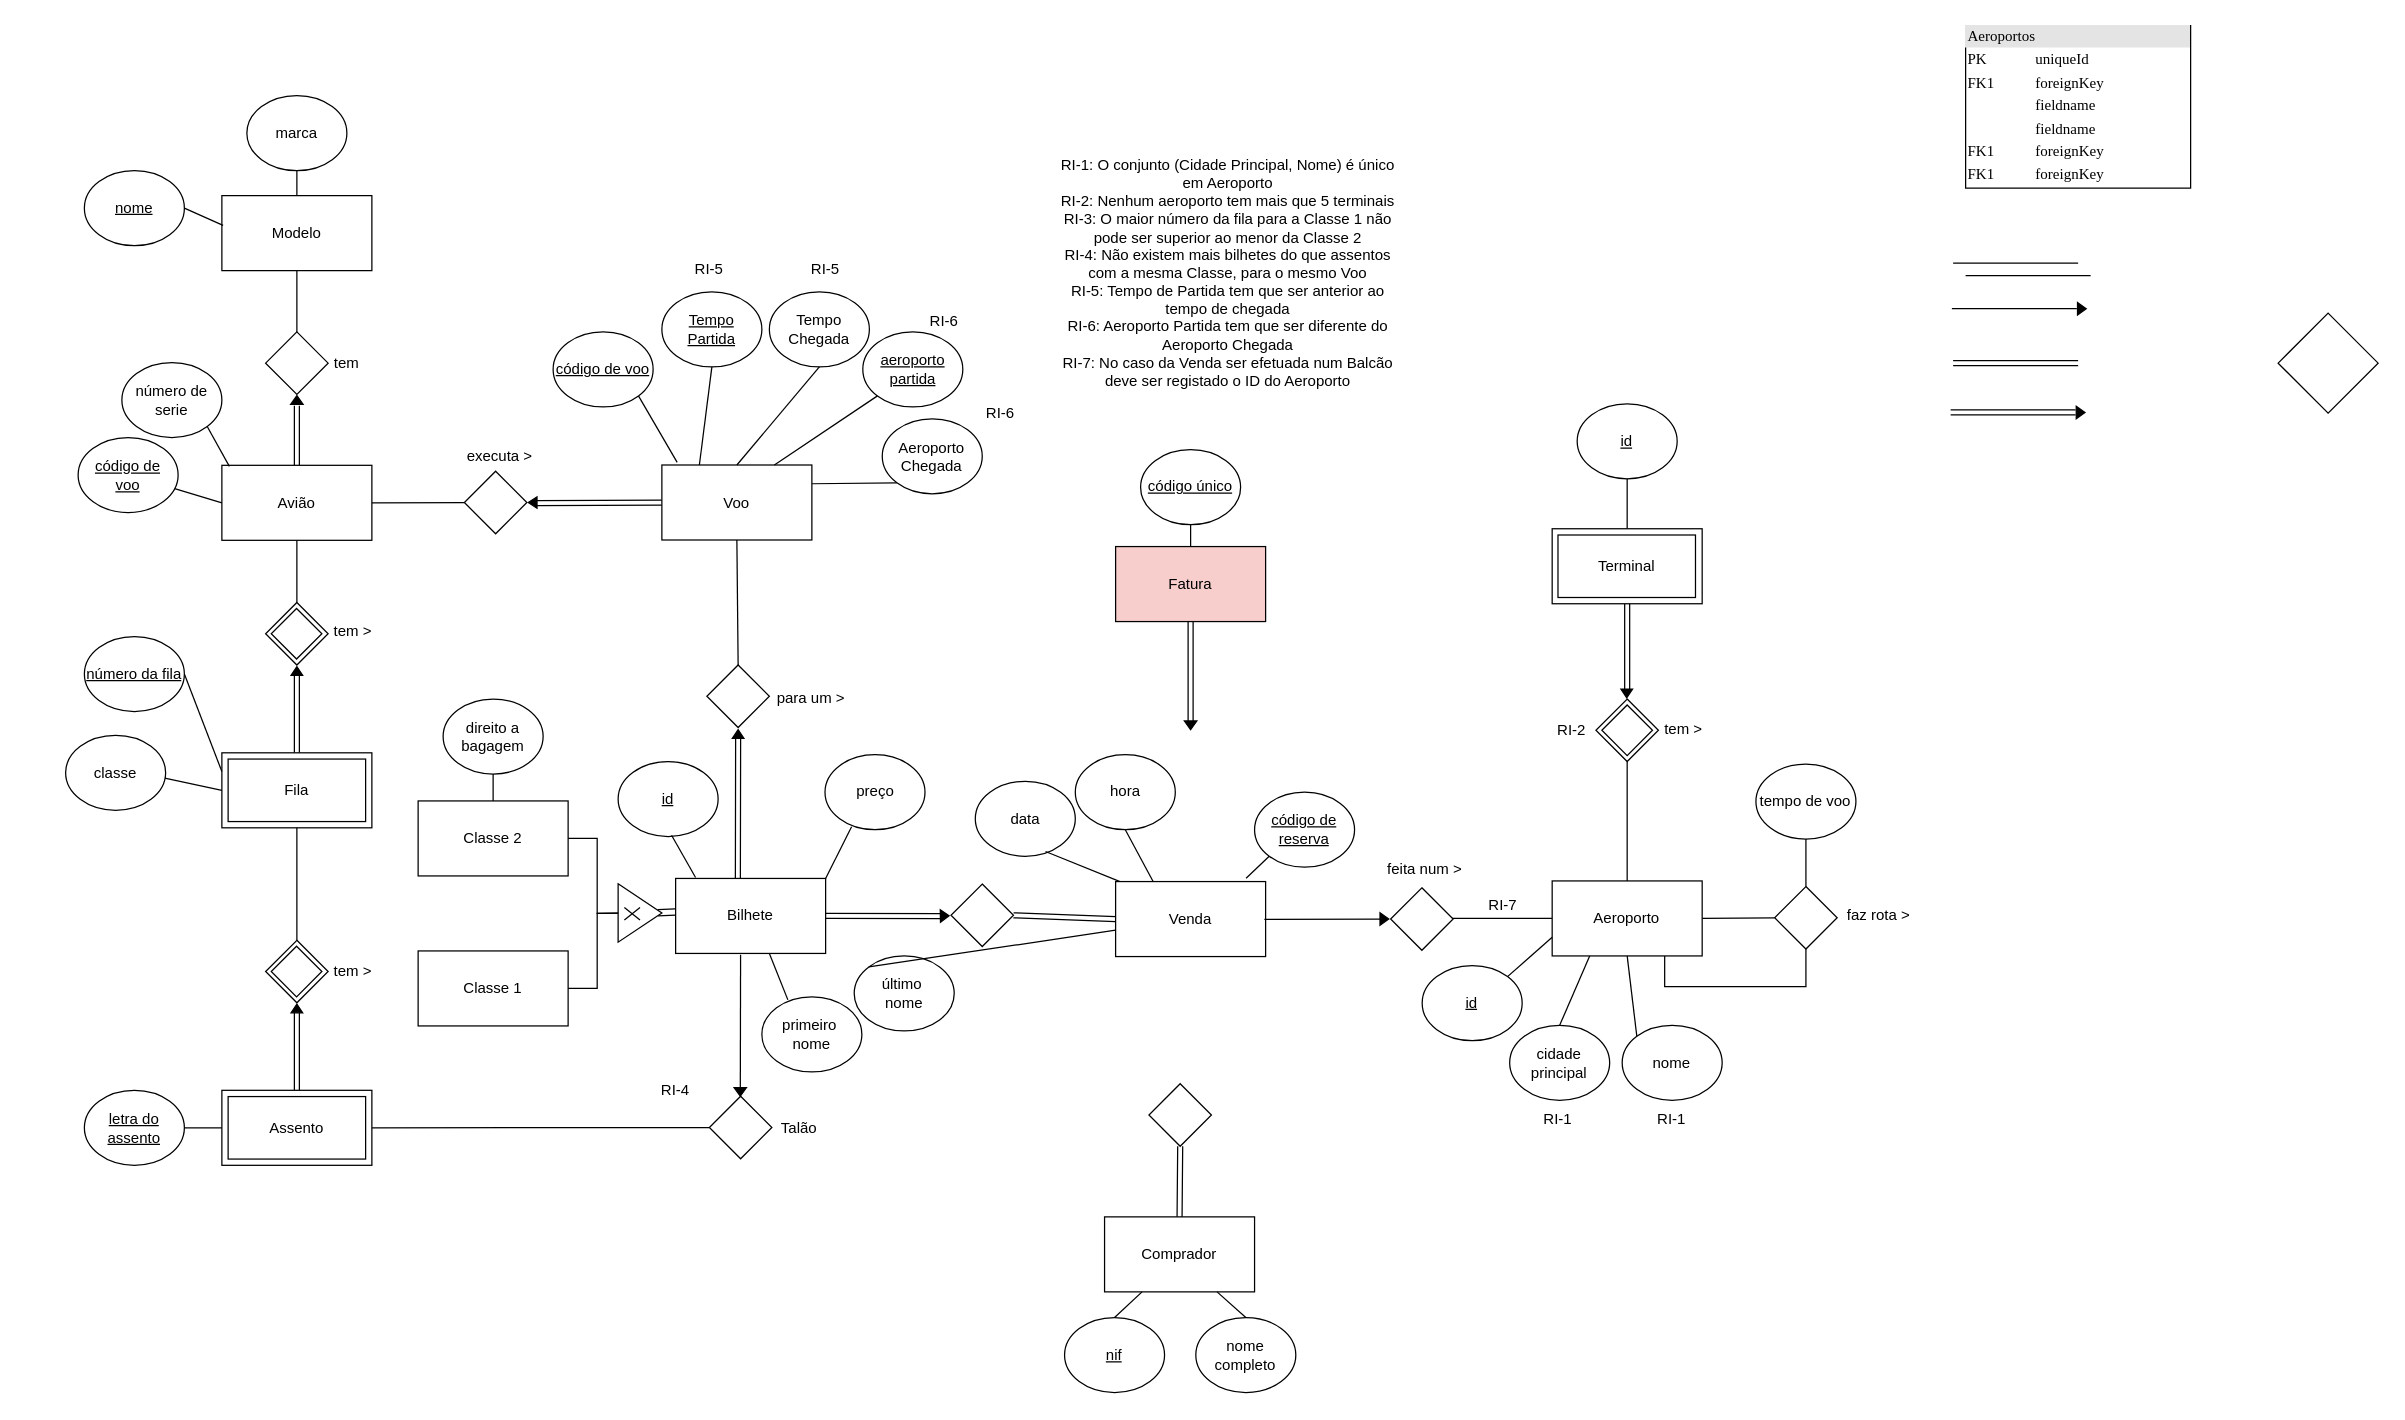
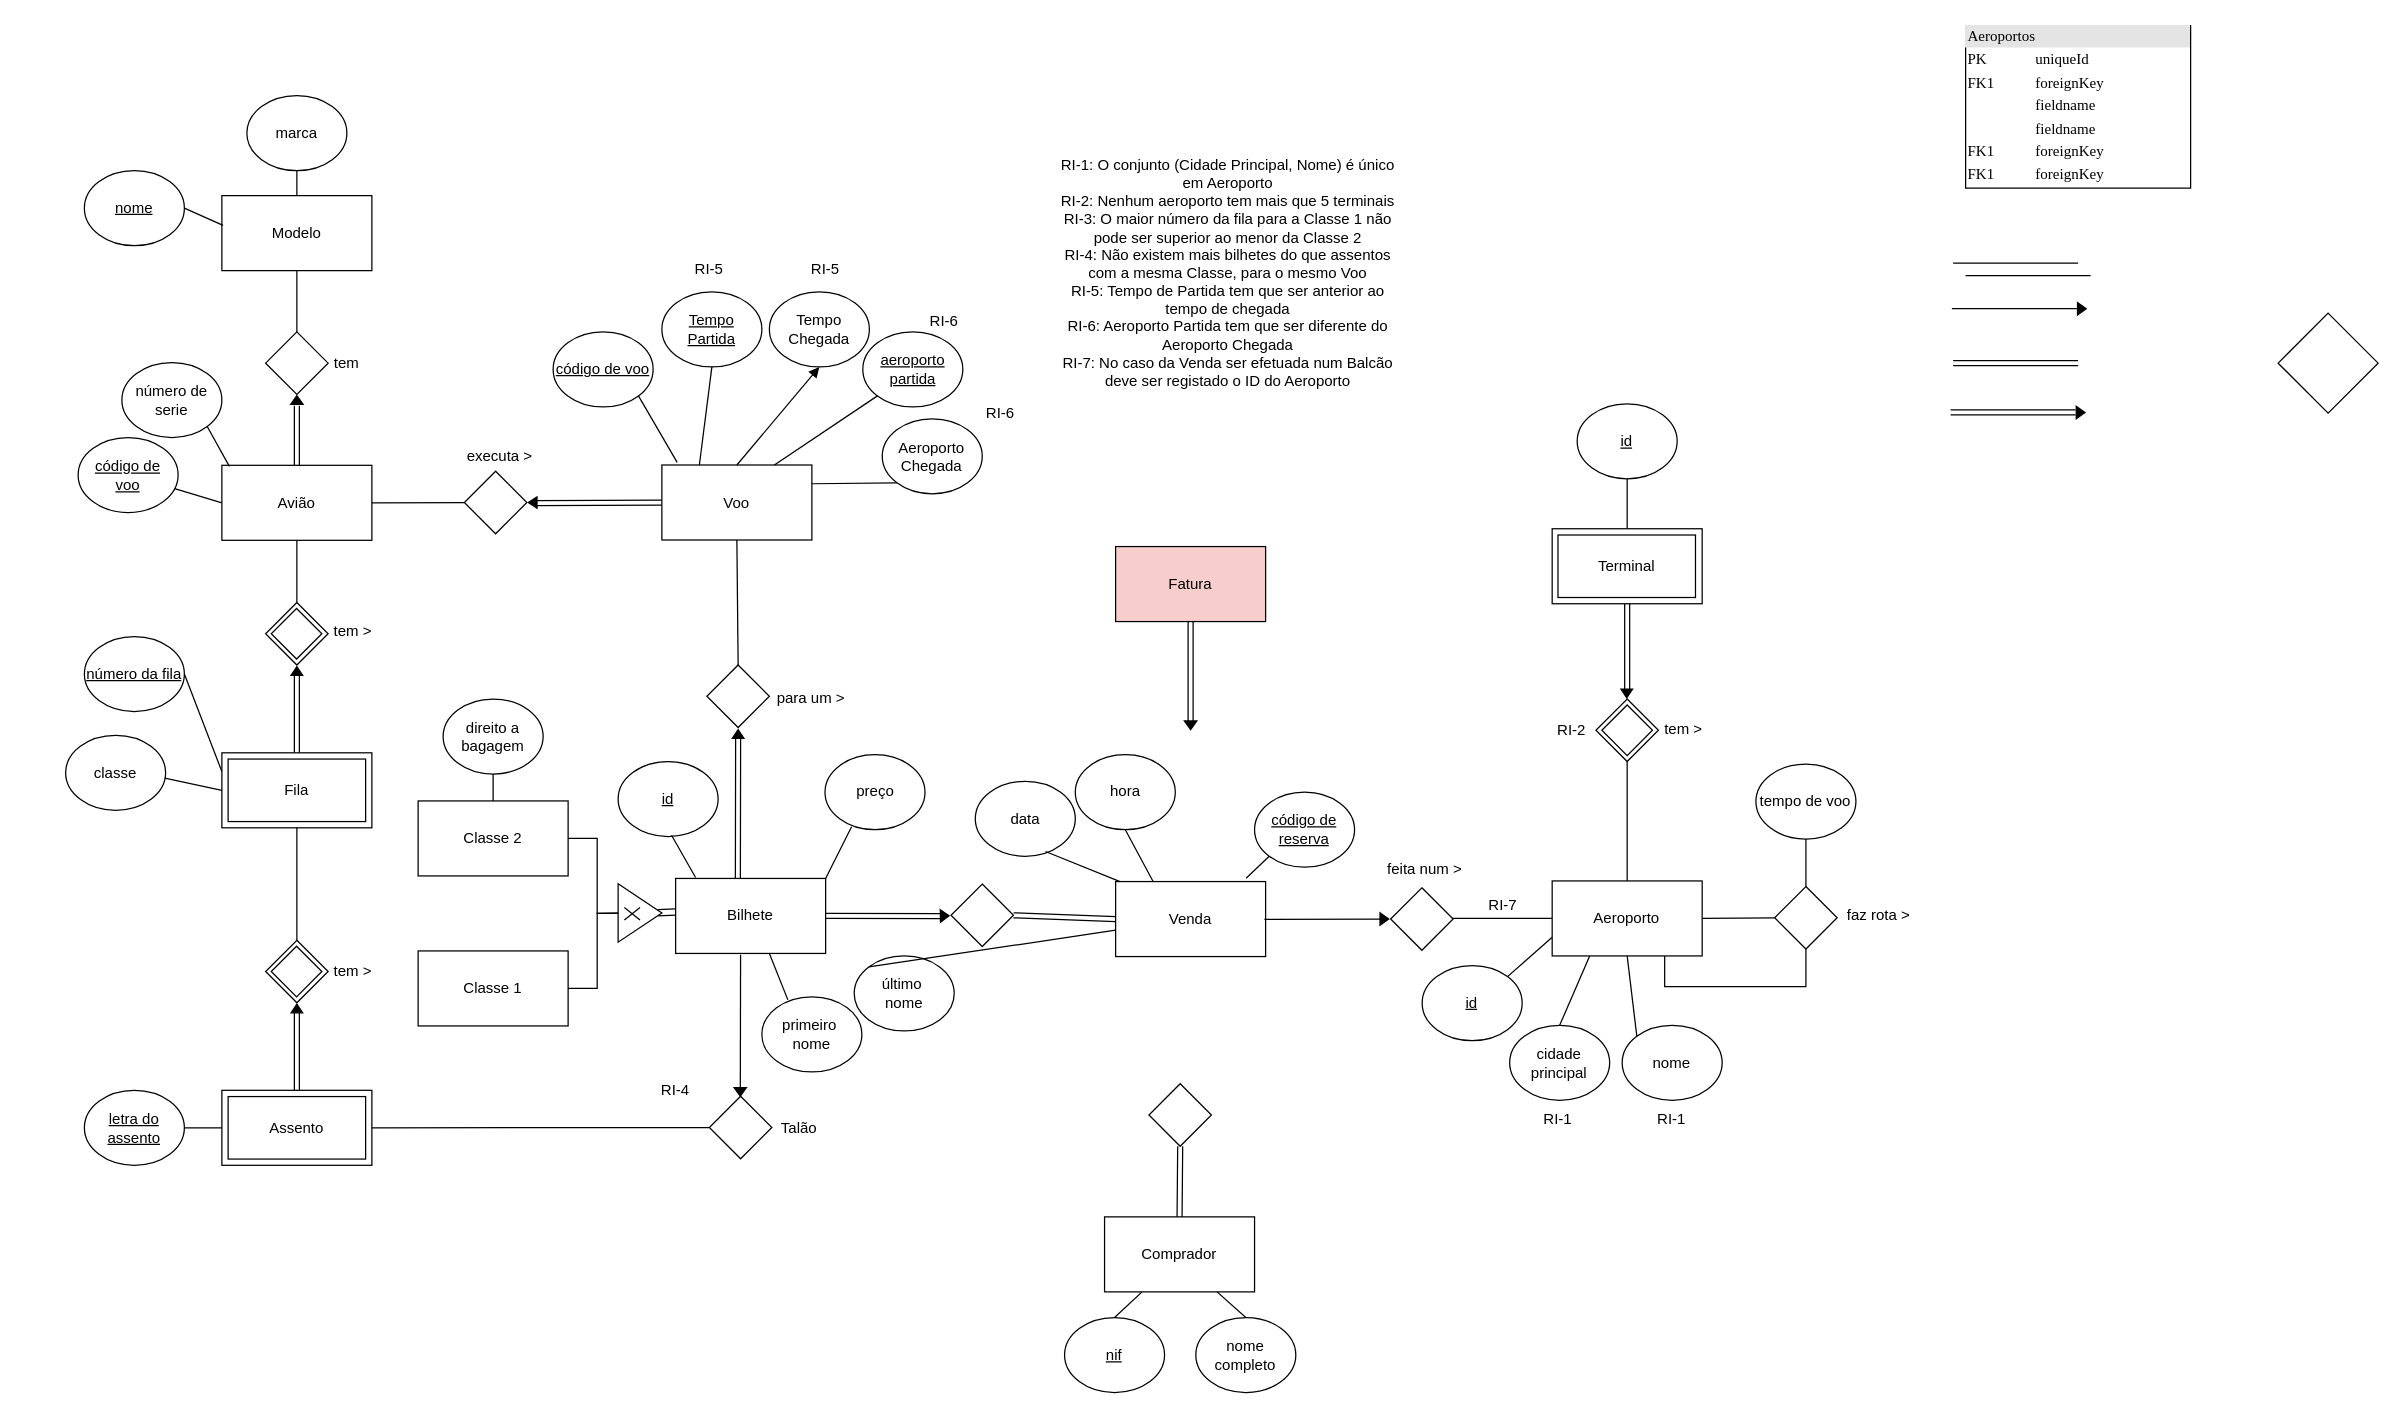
(815, 372) -> (812, 376)
(1191, 487) -> none
(1191, 535) -> none
